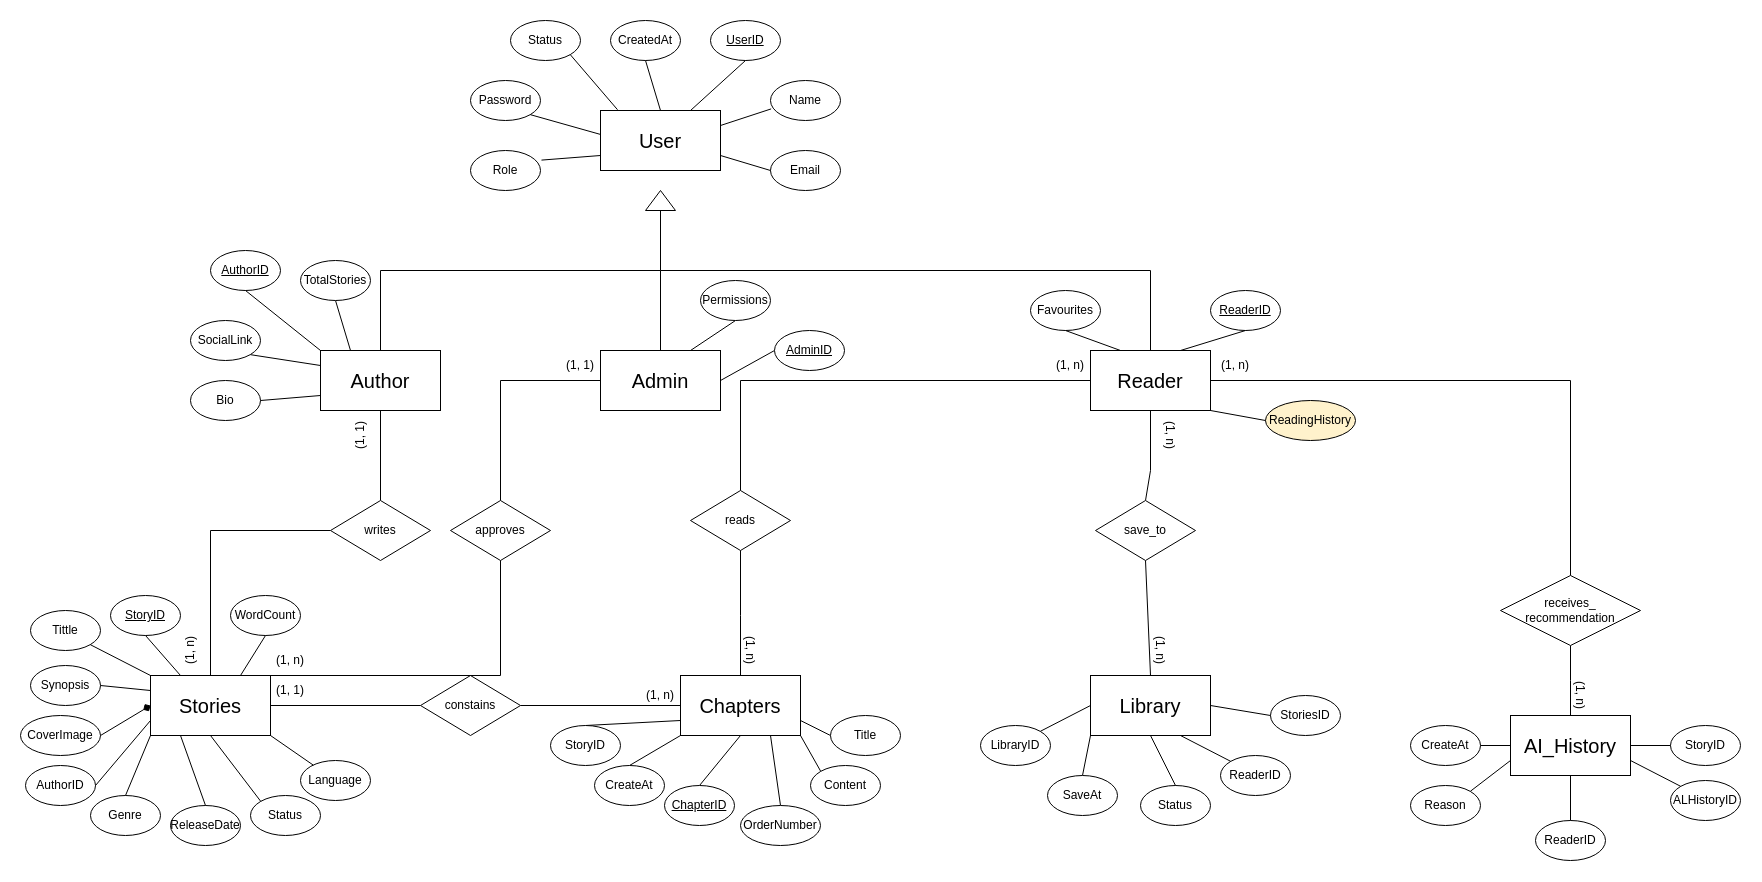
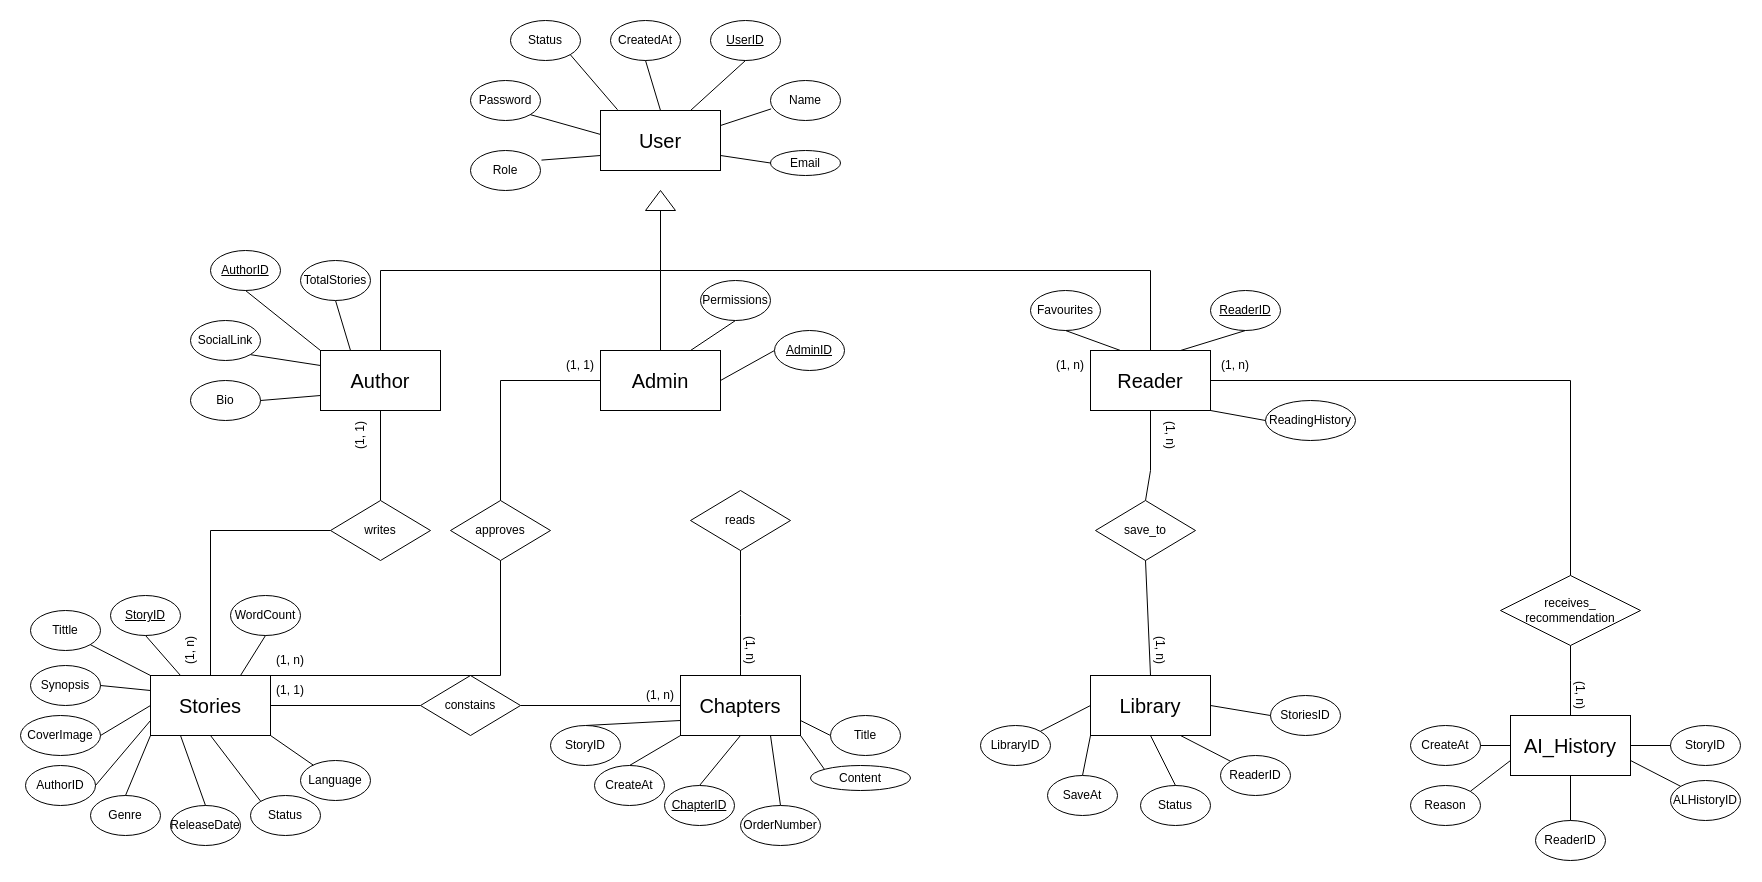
(806, 171) -> (806, 163)
(861, 381) -> none
(1311, 421) -> (1311, 421)
(143, 710) -> (146, 708)
(846, 786) -> (861, 778)
